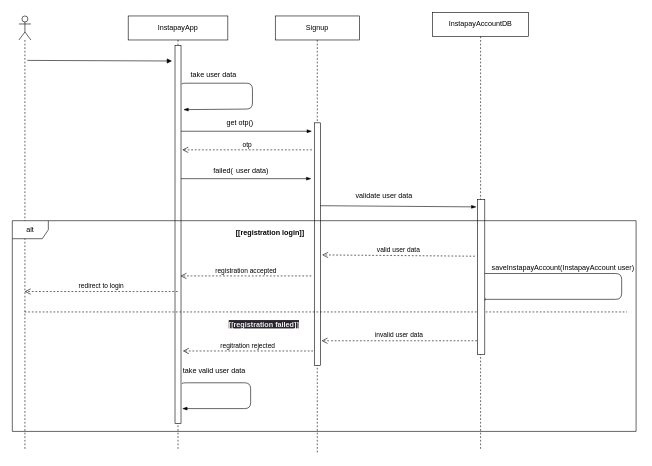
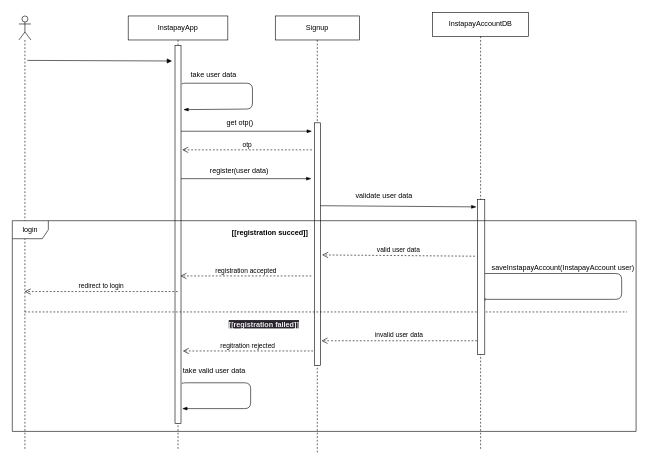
(223, 171) -> (223, 171)
(30, 230) -> (30, 230)
(270, 233) -> (270, 233)
